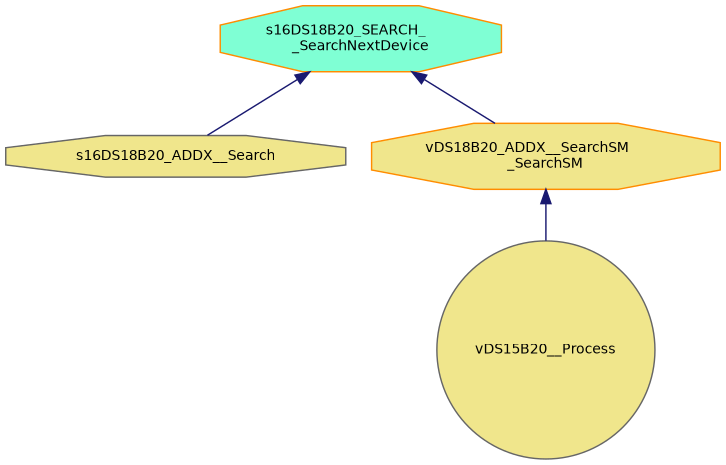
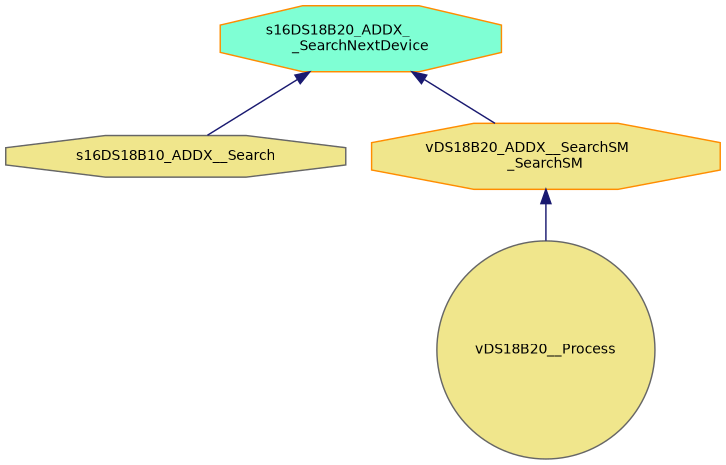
(361, 39) -> (361, 39)
(176, 156) -> (176, 156)
(546, 350) -> (546, 350)
